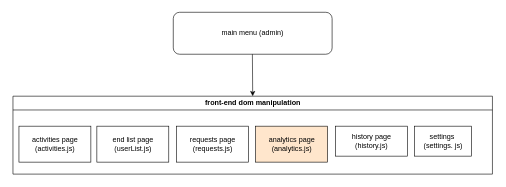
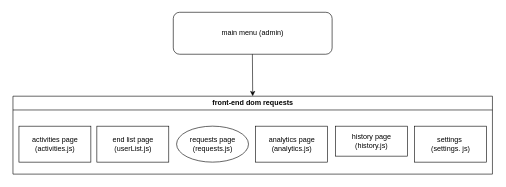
(253, 104) -> (253, 104)
(443, 141) -> (451, 144)
(212, 144) -> (212, 144)
(292, 144) -> (292, 144)
